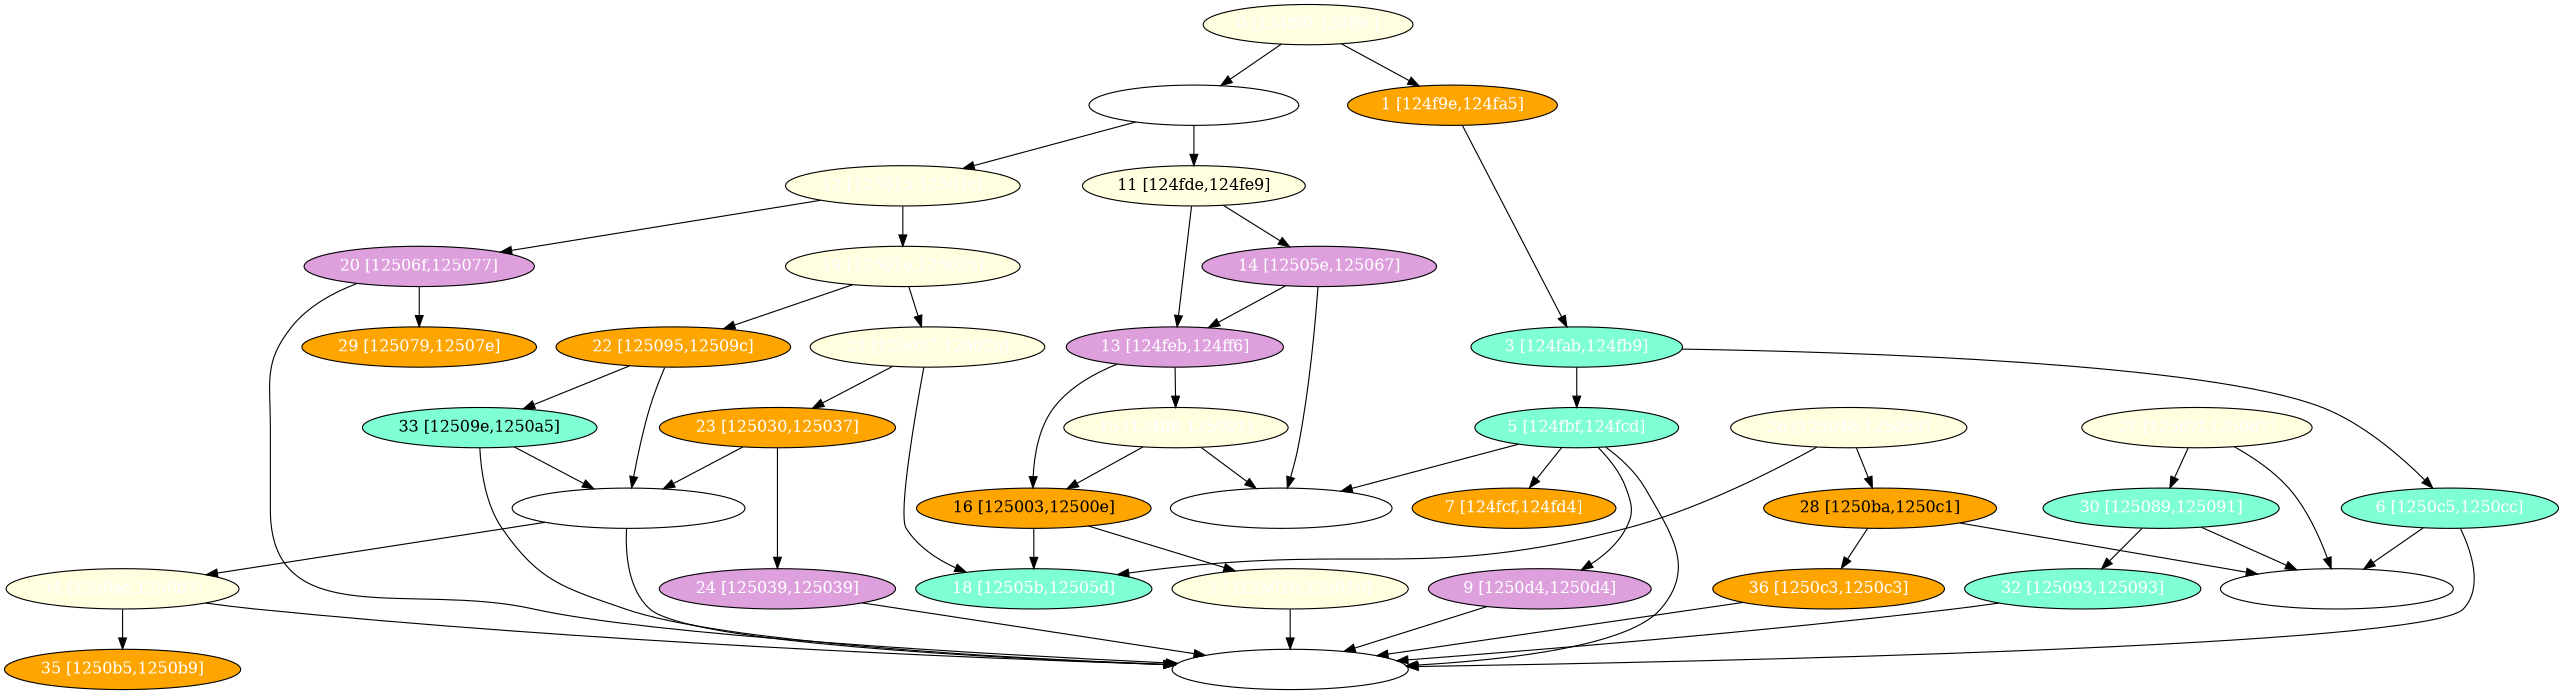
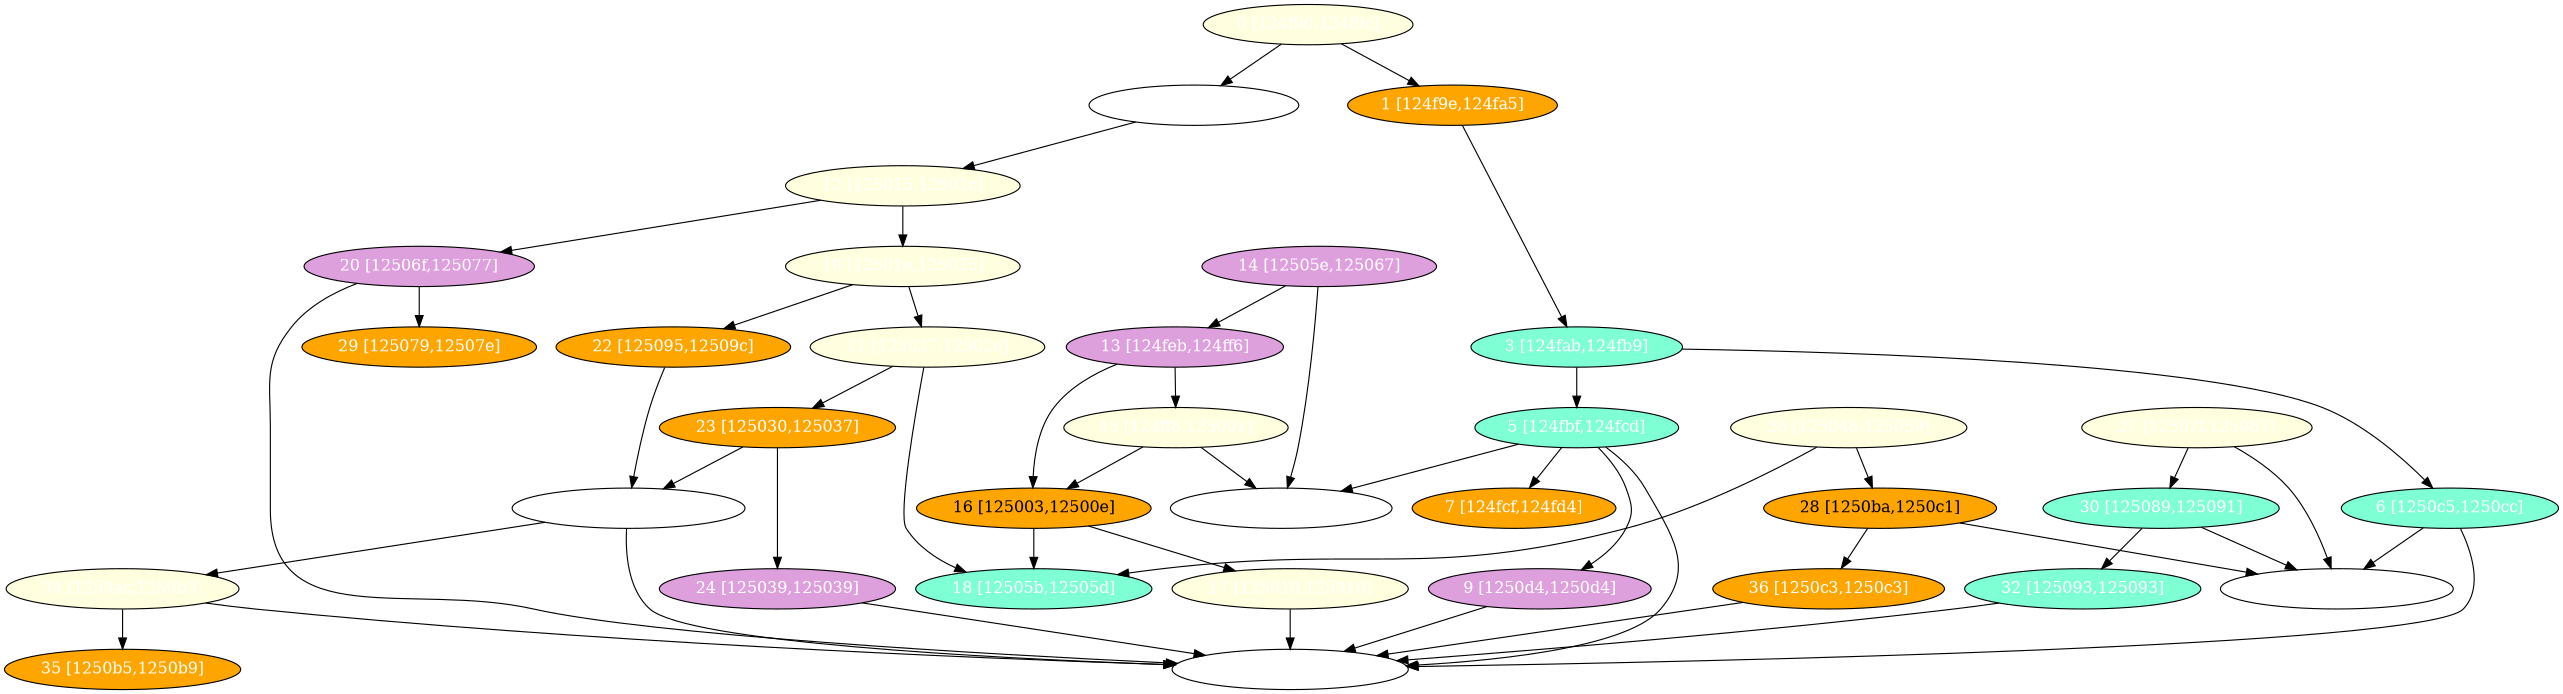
(1194, 186) -> none
(480, 428) -> none
